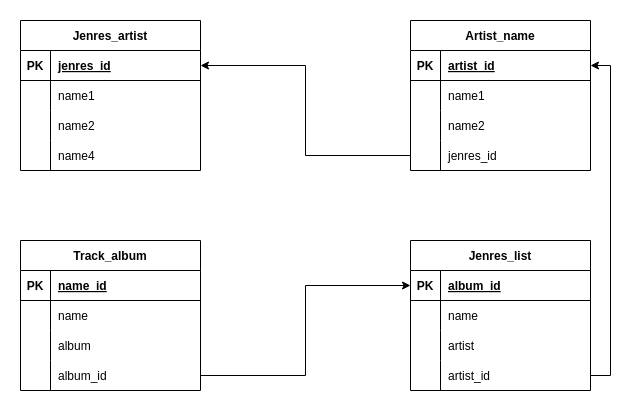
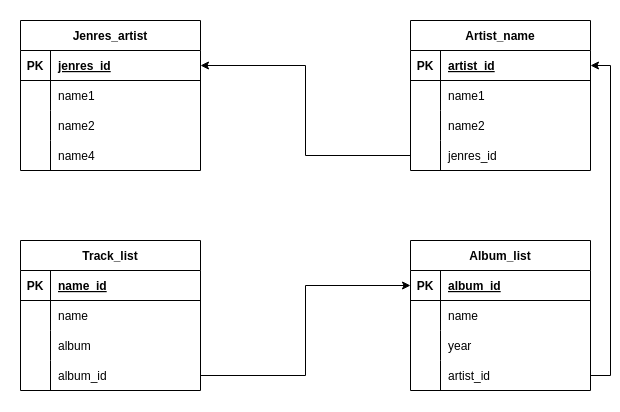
(110, 256) -> (110, 256)
(500, 256) -> (500, 256)
(467, 346) -> (461, 346)
